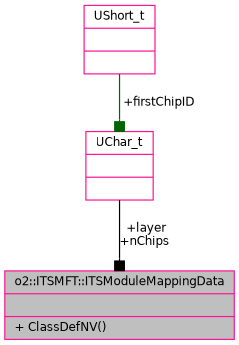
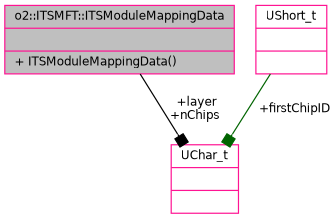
(120, 229) -> (159, 104)
(61, 327) -> (96, 62)
